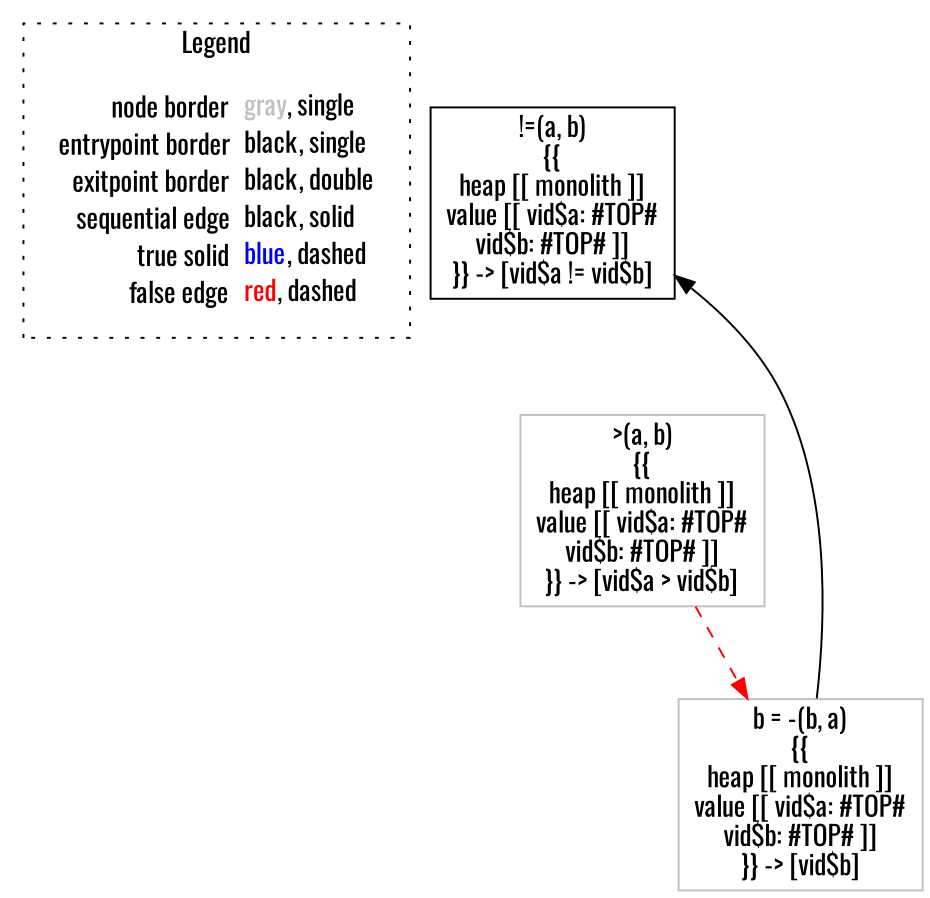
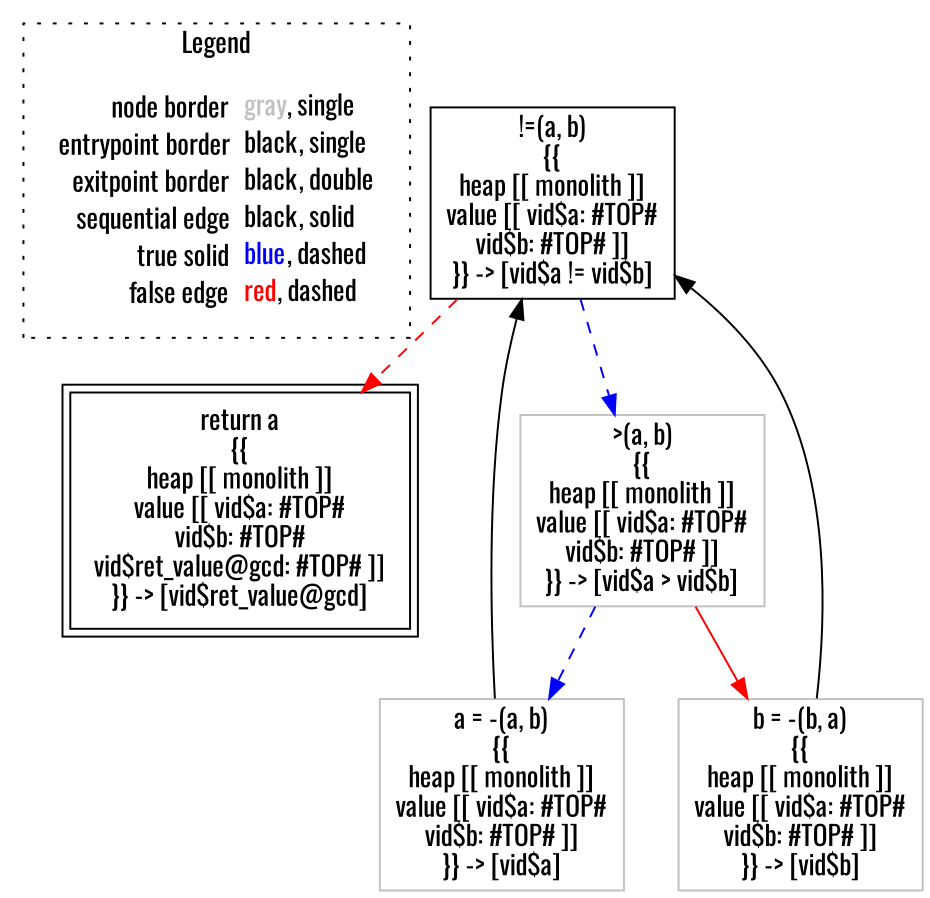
none -> (595, 347)
none -> (240, 511)
(717, 644) -> (717, 644)
none -> (502, 795)
